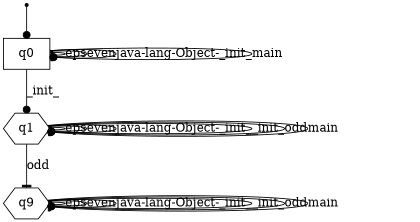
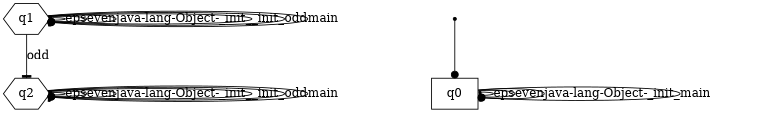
(27, 88) -> none
(27, 203) -> (27, 94)
